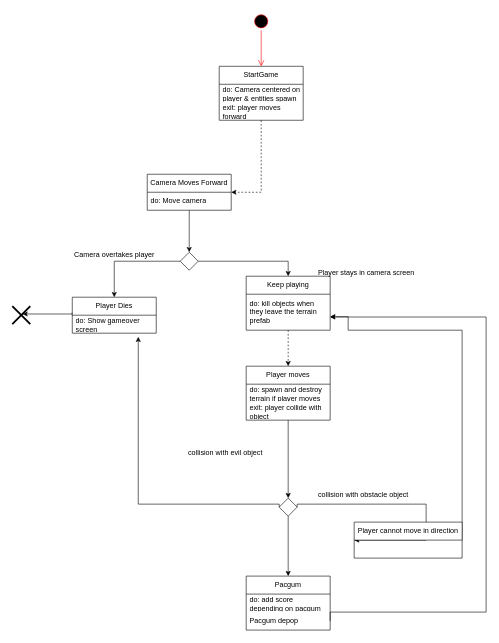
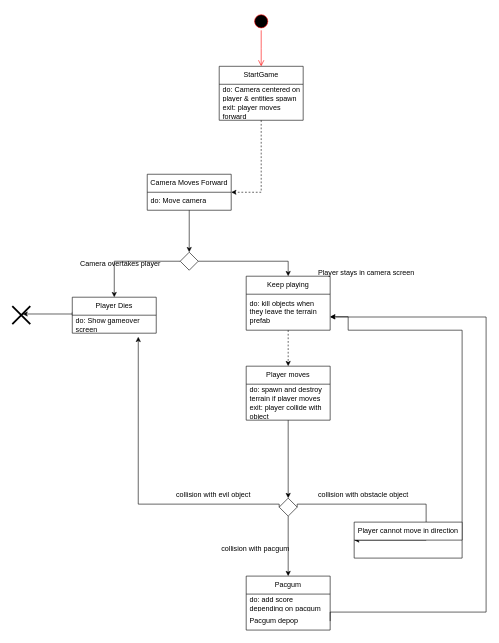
(114, 255) -> (120, 264)
(225, 453) -> (213, 495)
none -> (255, 549)
